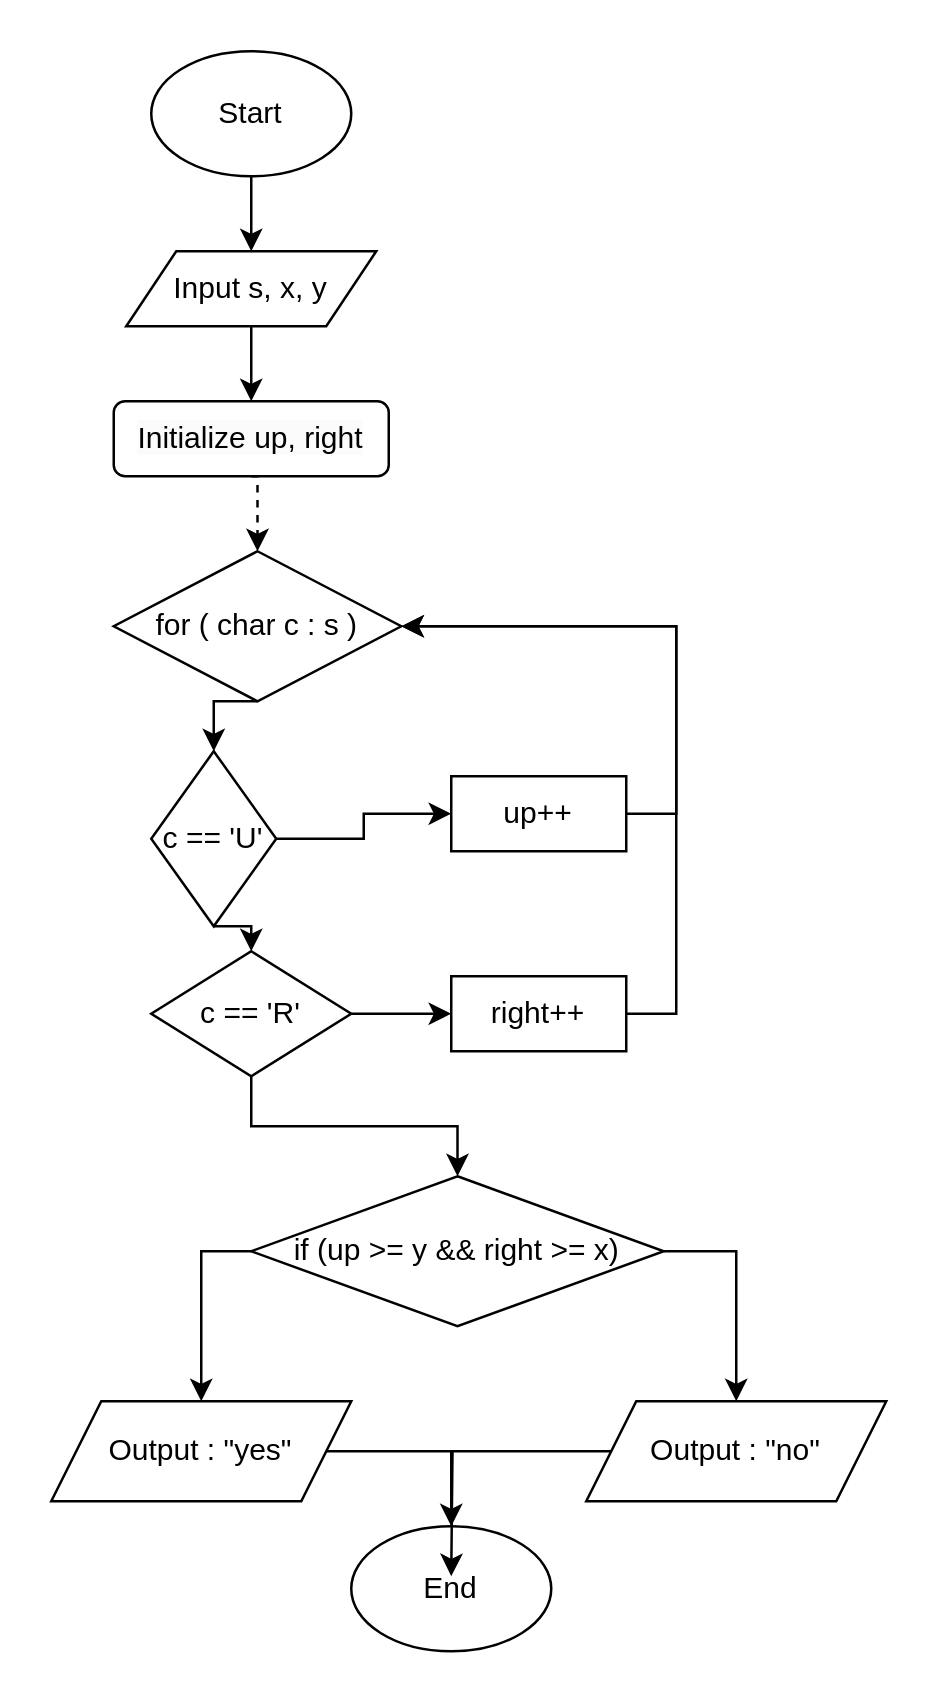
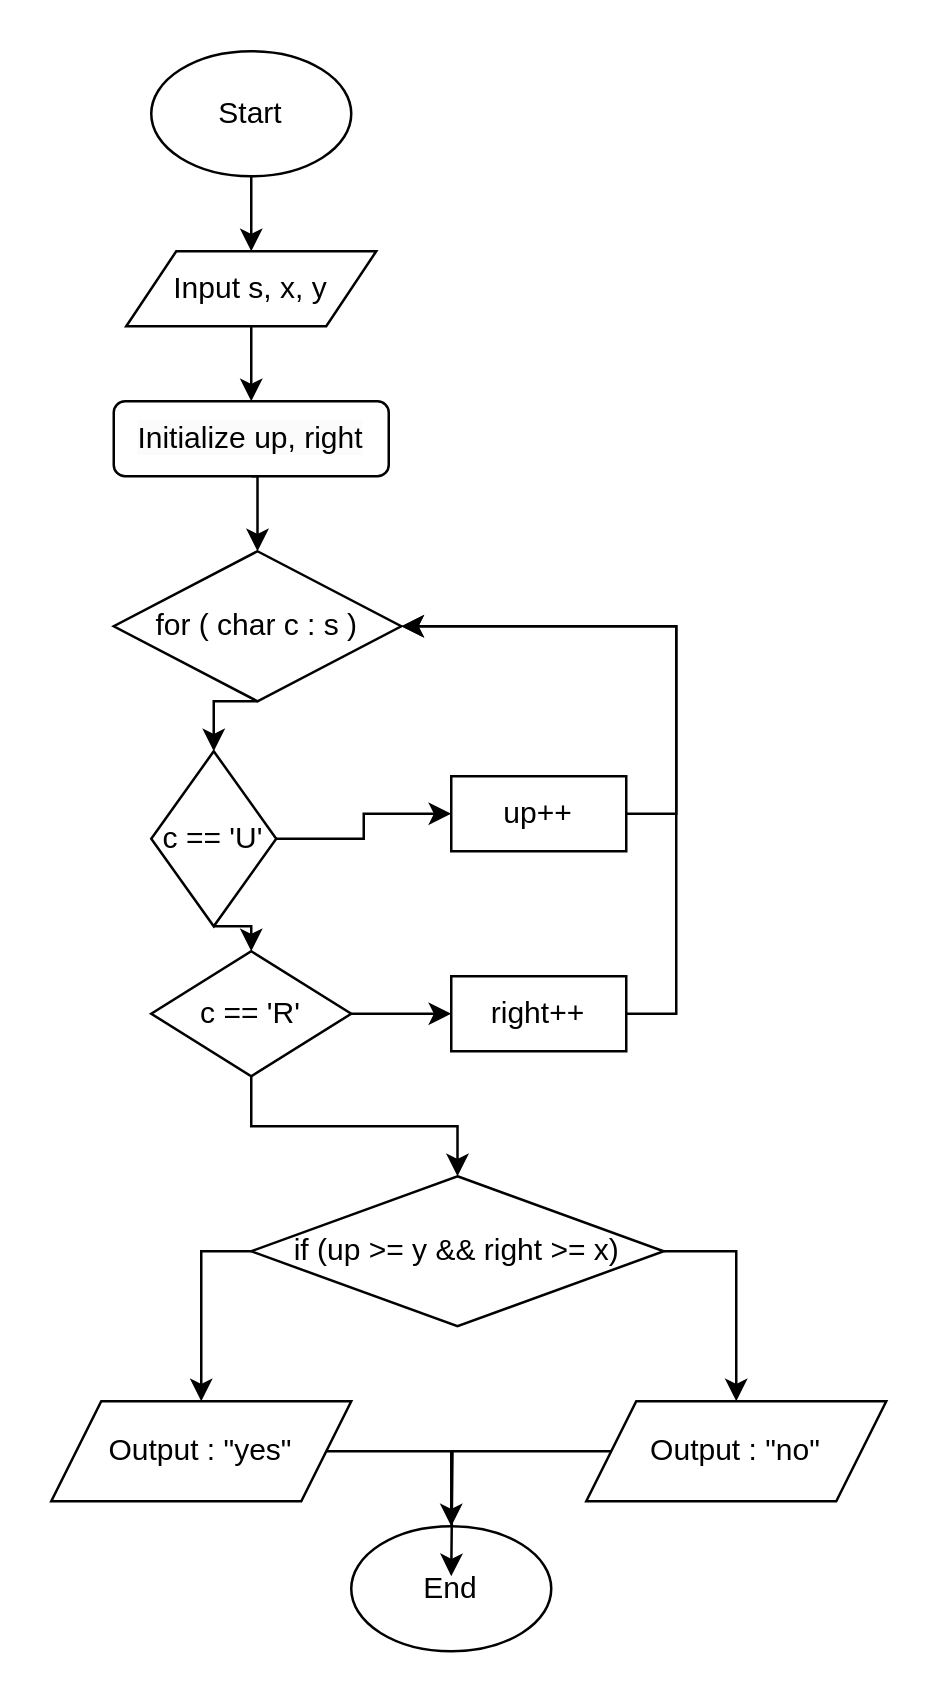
(258, 501) -> (258, 501)
